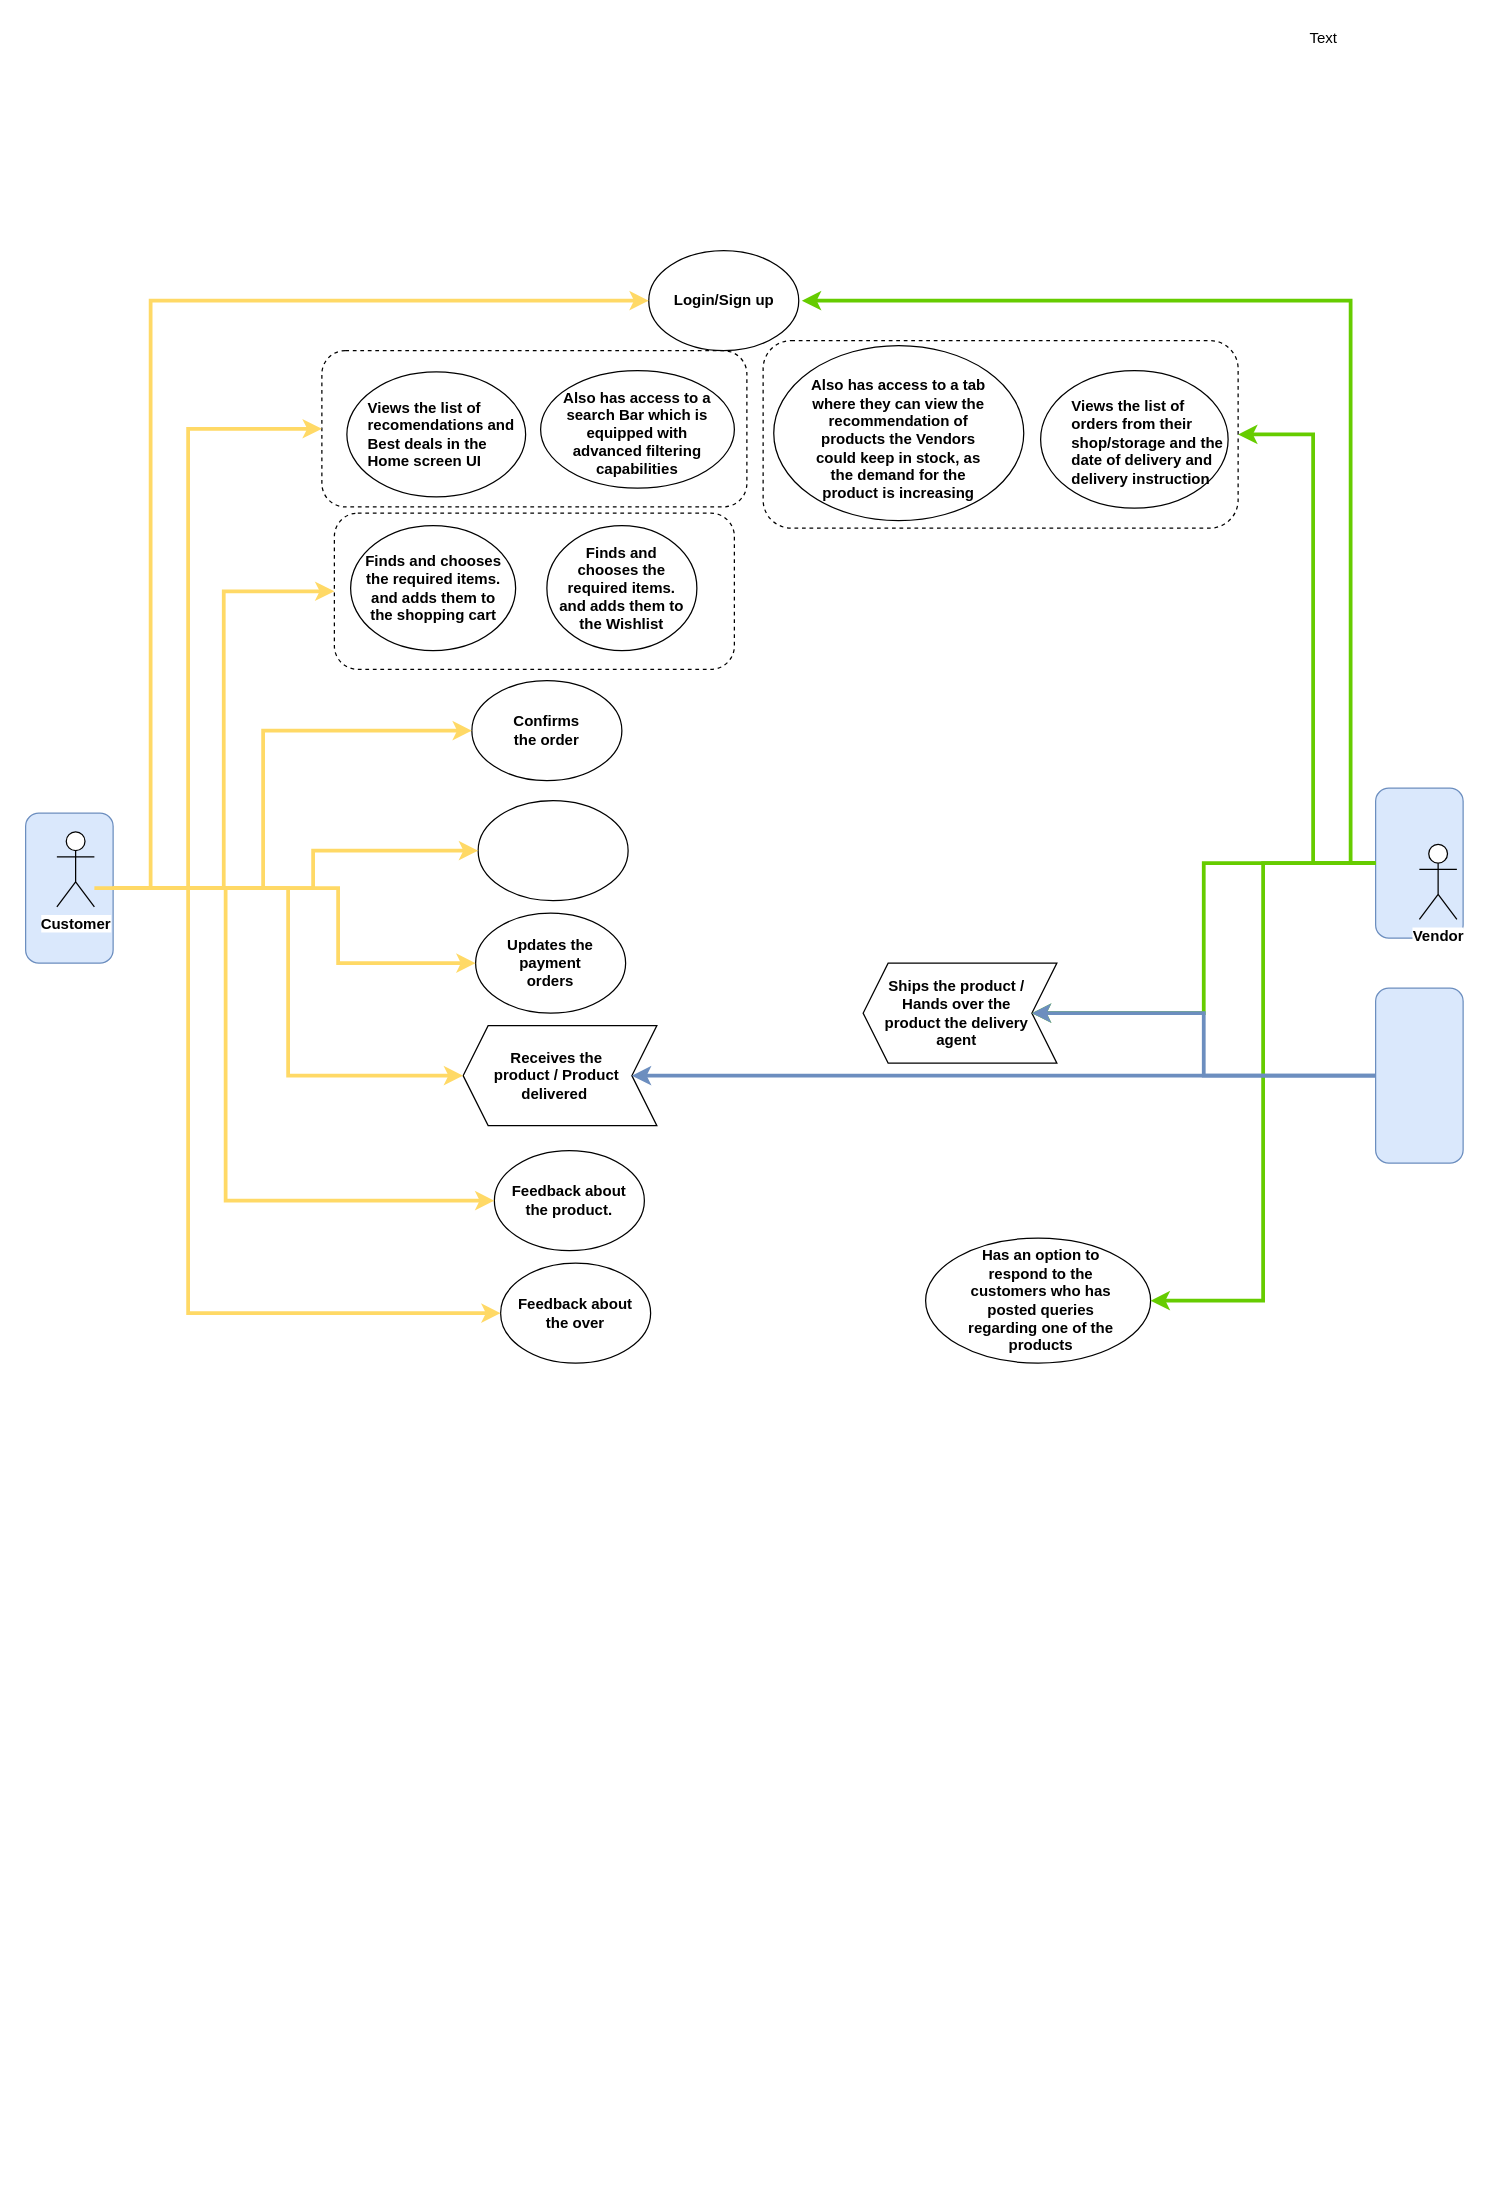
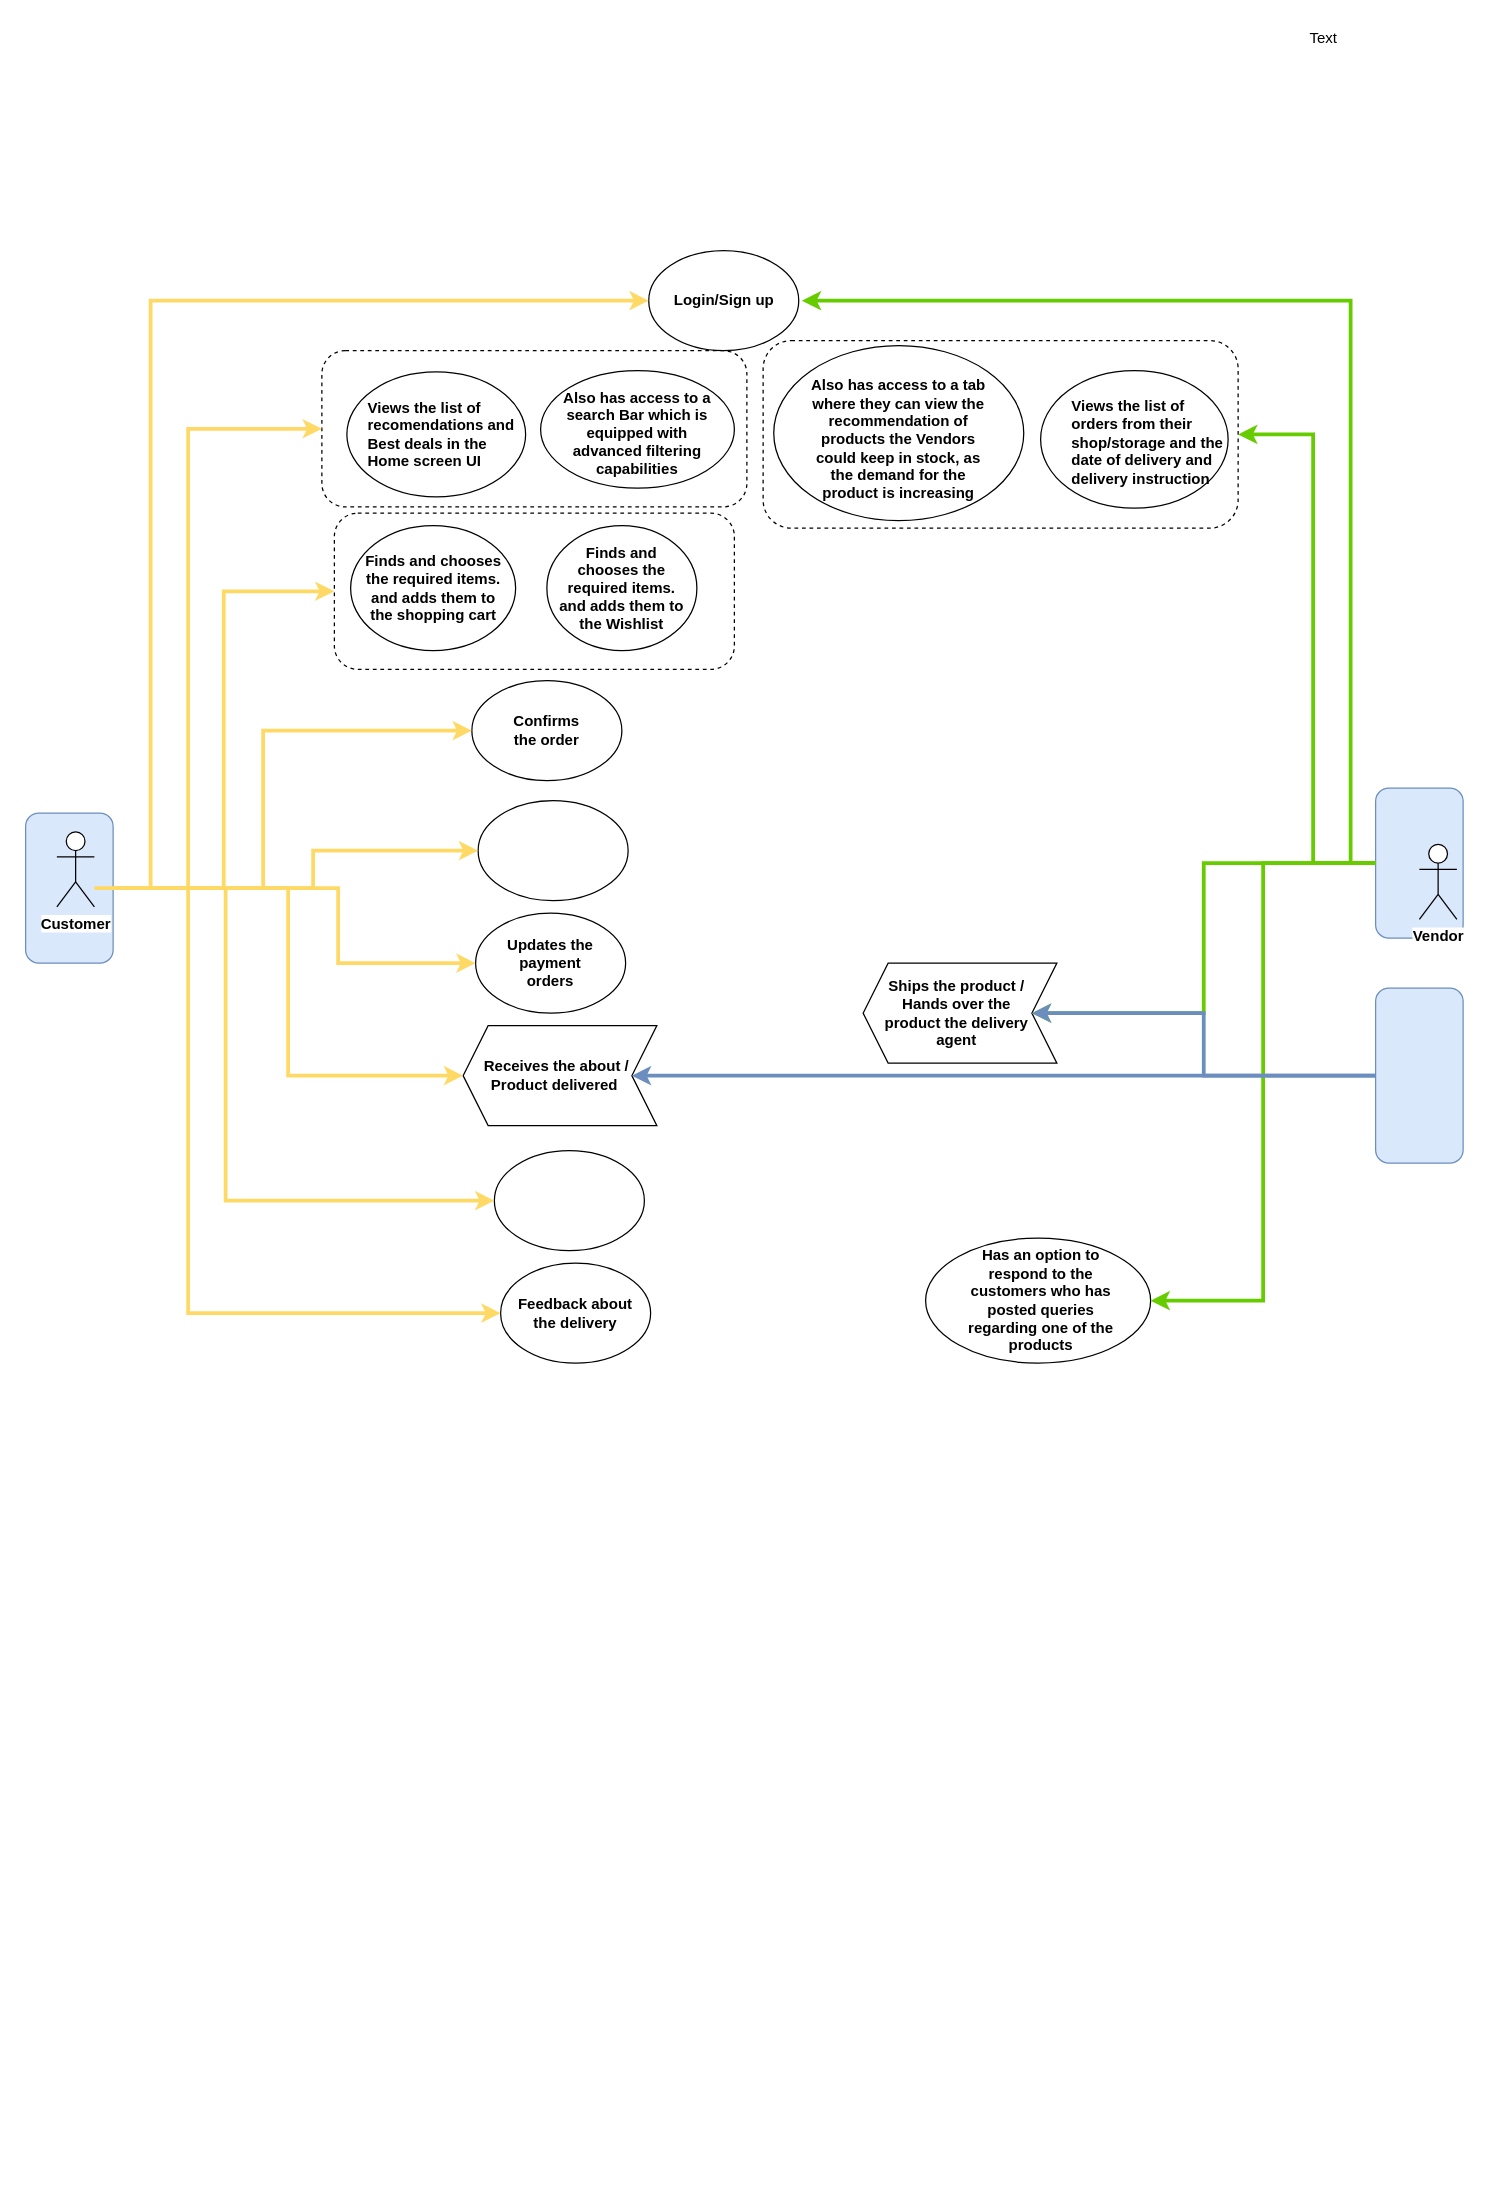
(557, 1076) -> (557, 1076)
(569, 1201) -> none
(576, 1313) -> (576, 1313)
